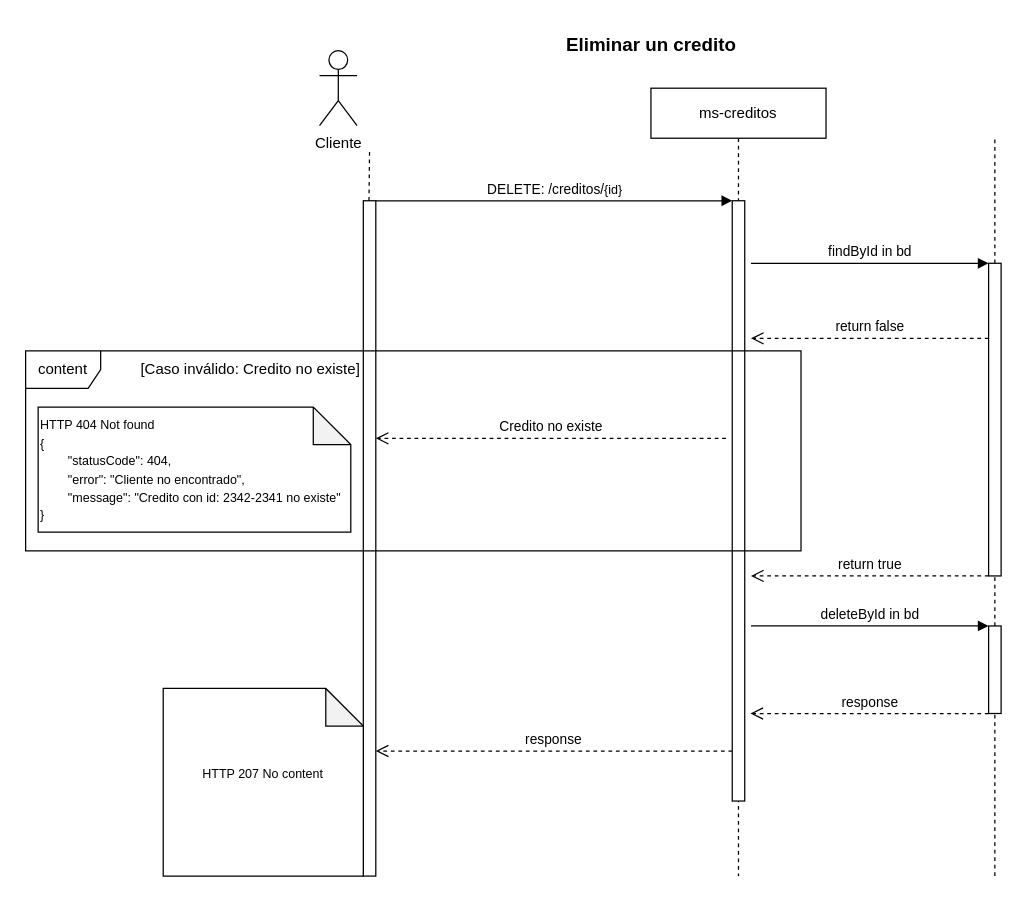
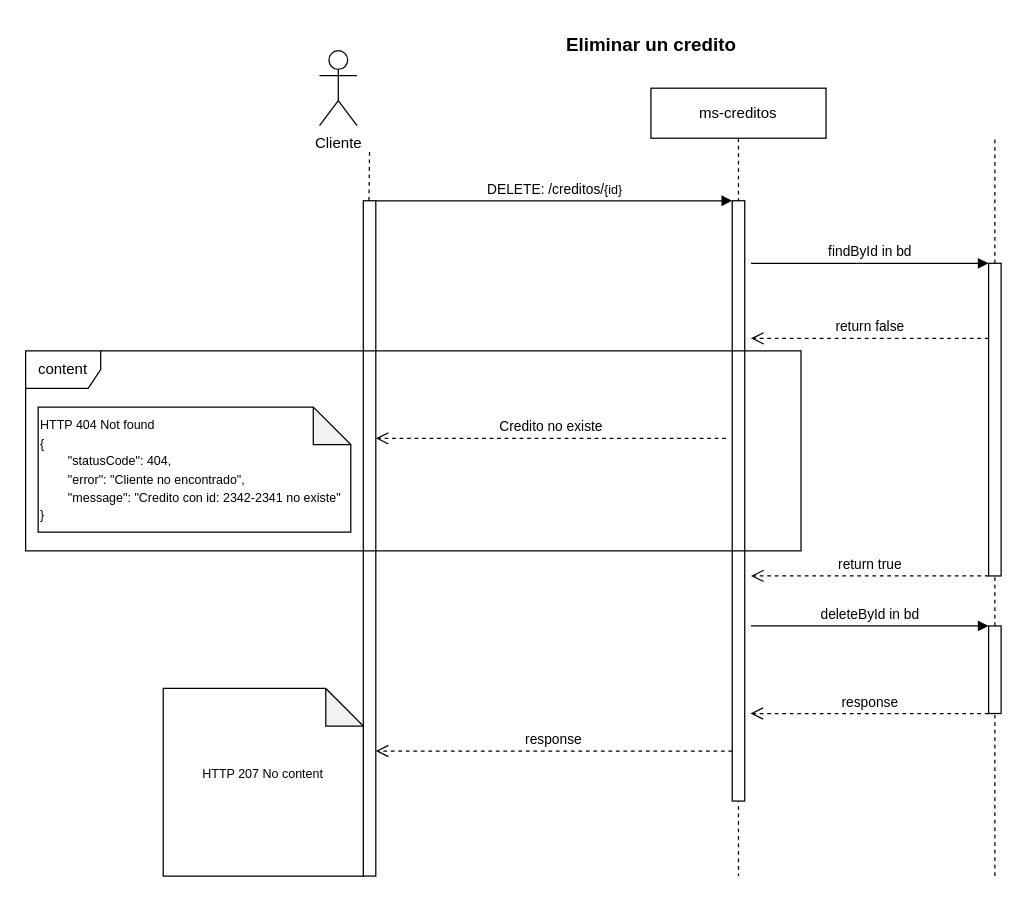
(251, 369) -> none
